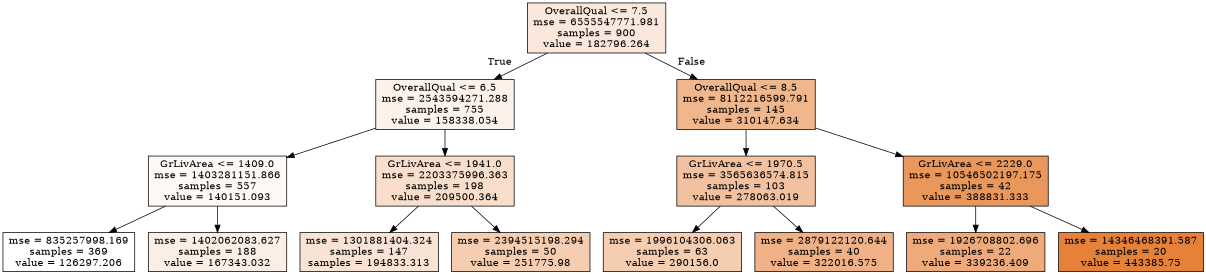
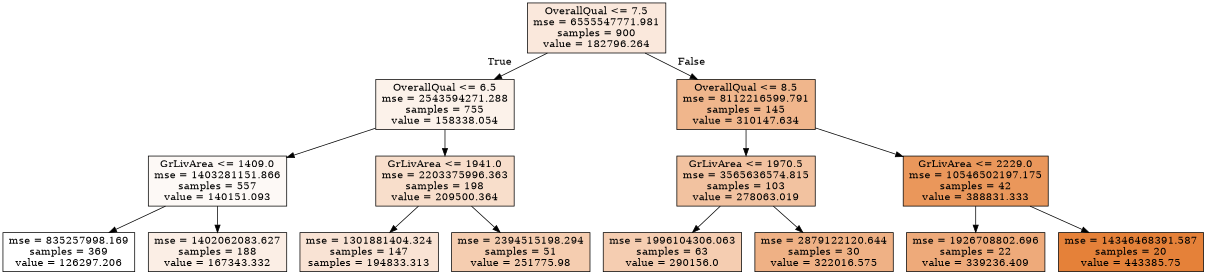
(218, 252) -> (218, 252)
(521, 252) -> (521, 252)
(824, 252) -> (824, 252)
